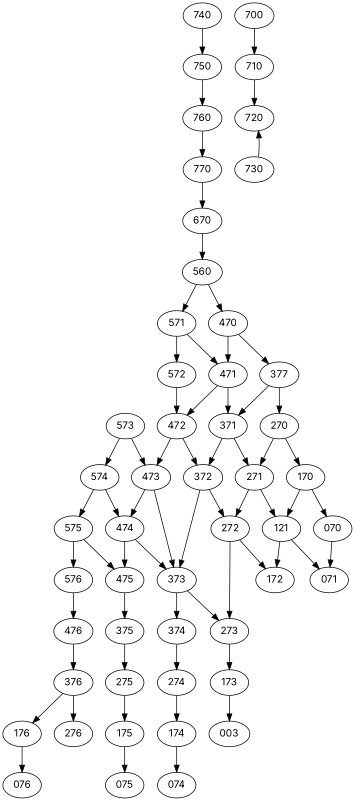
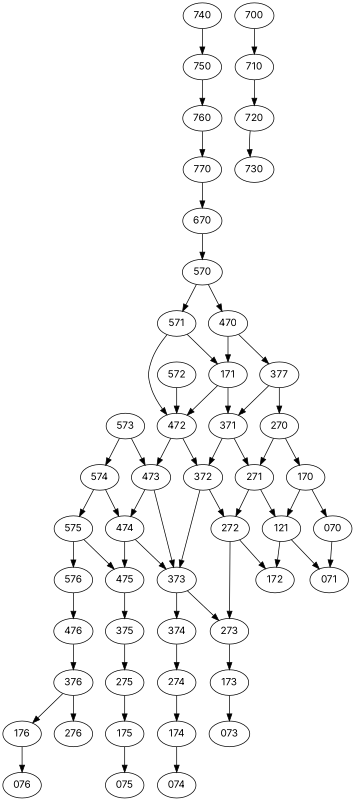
(259, 147) -> (250, 140)
(202, 272) -> (202, 272)
(177, 346) -> (149, 371)
(228, 375) -> (228, 375)
(229, 734) -> (229, 734)
